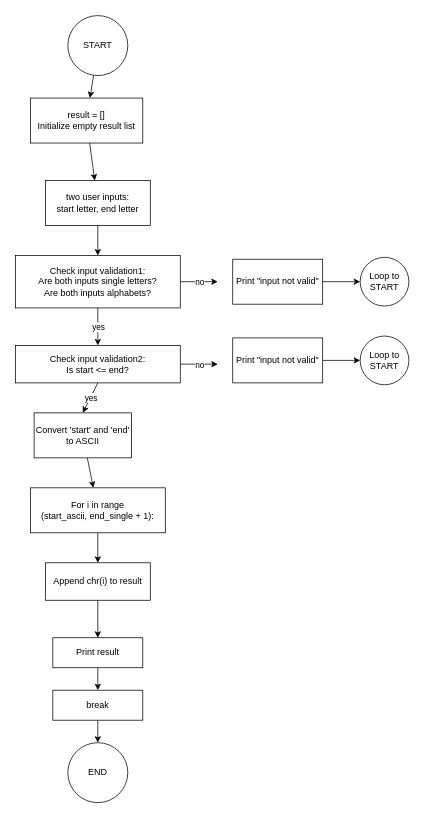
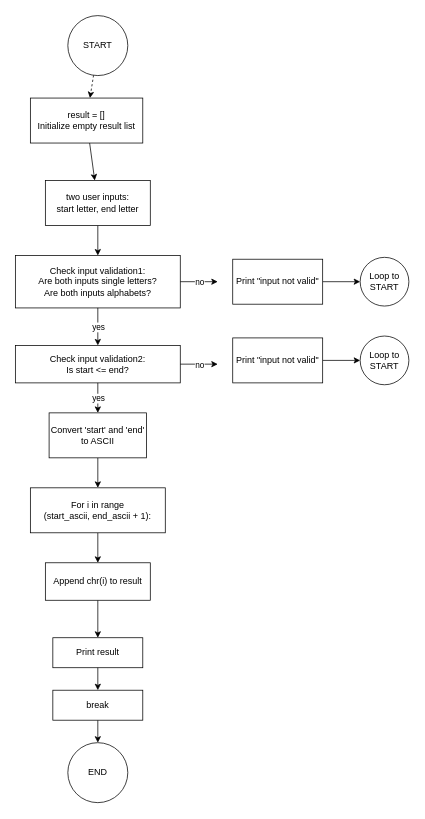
(92, 84) -> (92, 84)
(83, 435) -> (98, 435)
(98, 510) -> (98, 510)
